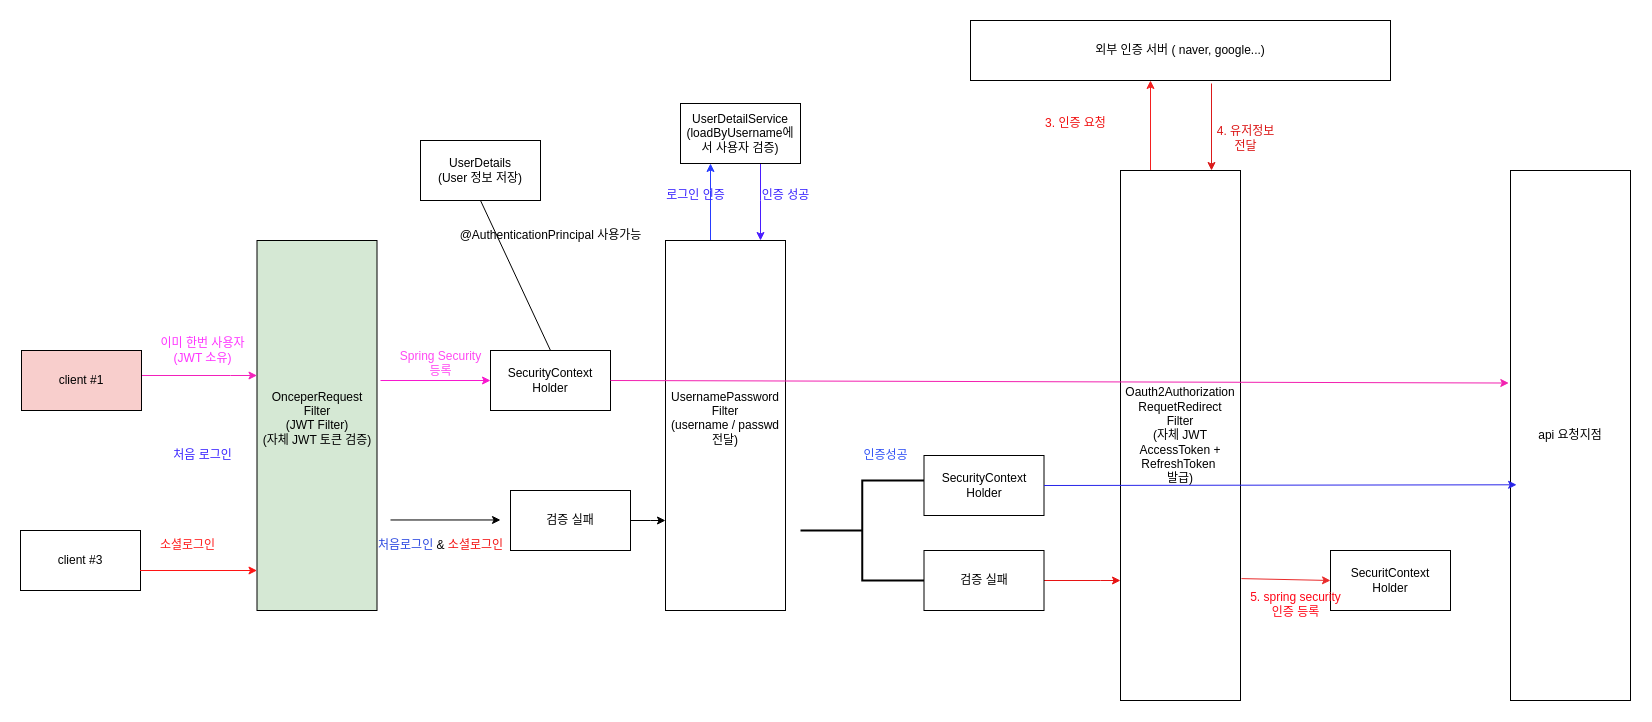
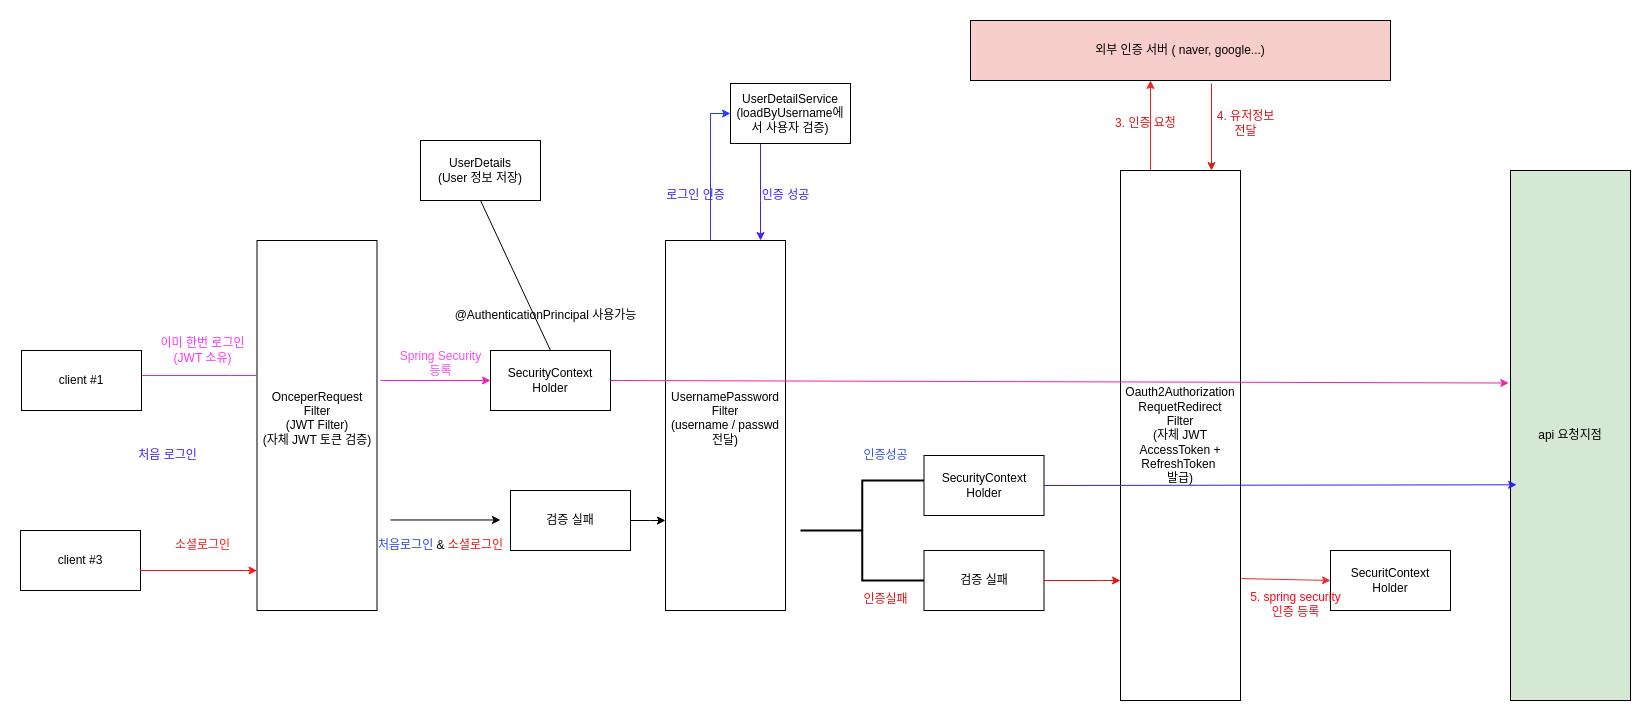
(1181, 51) -> (1181, 51)
(1076, 124) -> (1146, 124)
(741, 134) -> (791, 114)
(1246, 139) -> (1246, 124)
(551, 236) -> (546, 316)
(203, 351) -> (203, 351)
(249, 376) -> (252, 376)
(82, 381) -> (82, 381)
(317, 426) -> (317, 426)
(1571, 436) -> (1571, 436)
(202, 456) -> (167, 456)
(187, 546) -> (202, 546)
none -> (886, 600)
